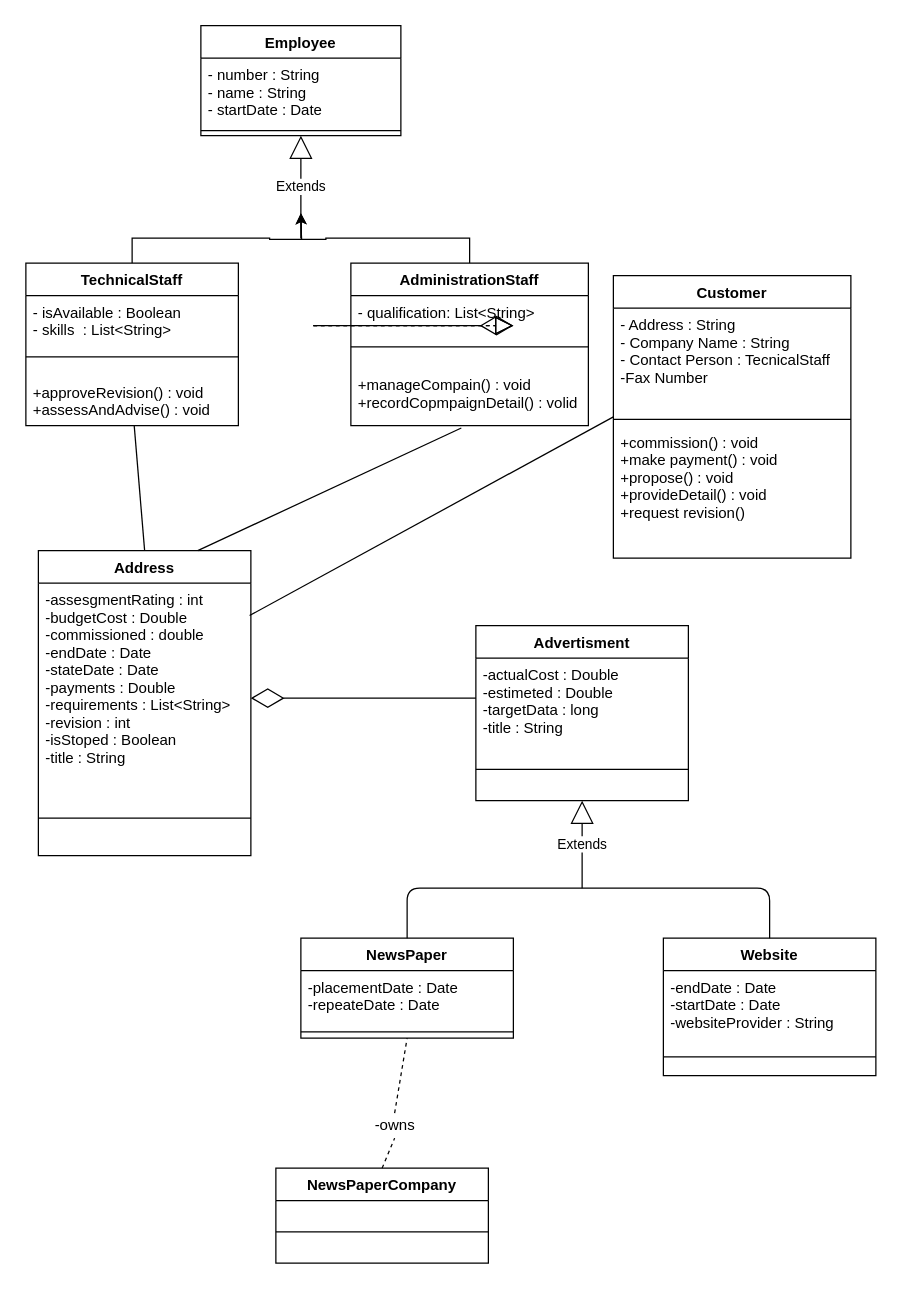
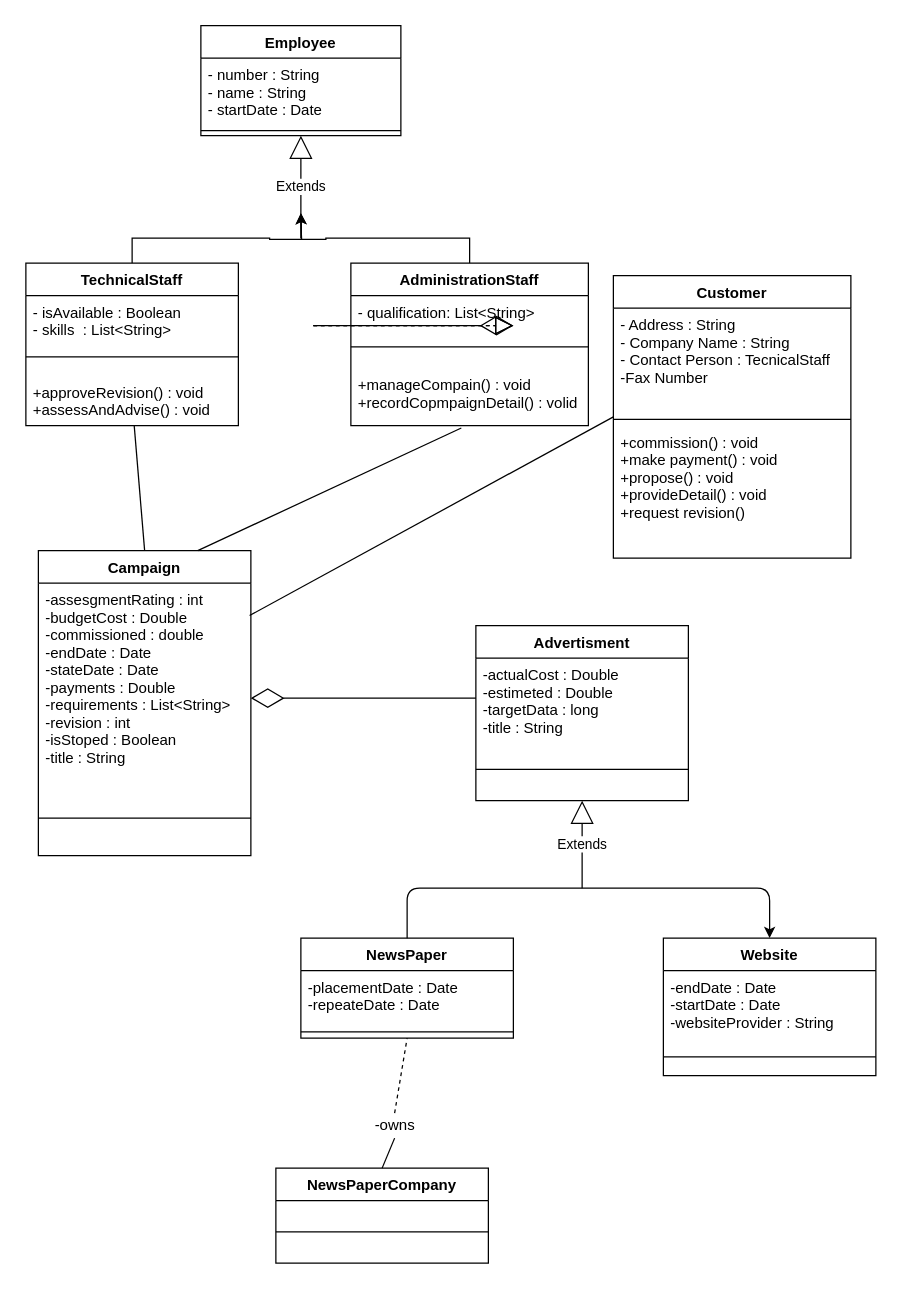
(144, 568) -> (144, 568)
(769, 931) -> (769, 928)
(389, 1152) -> (389, 1152)
